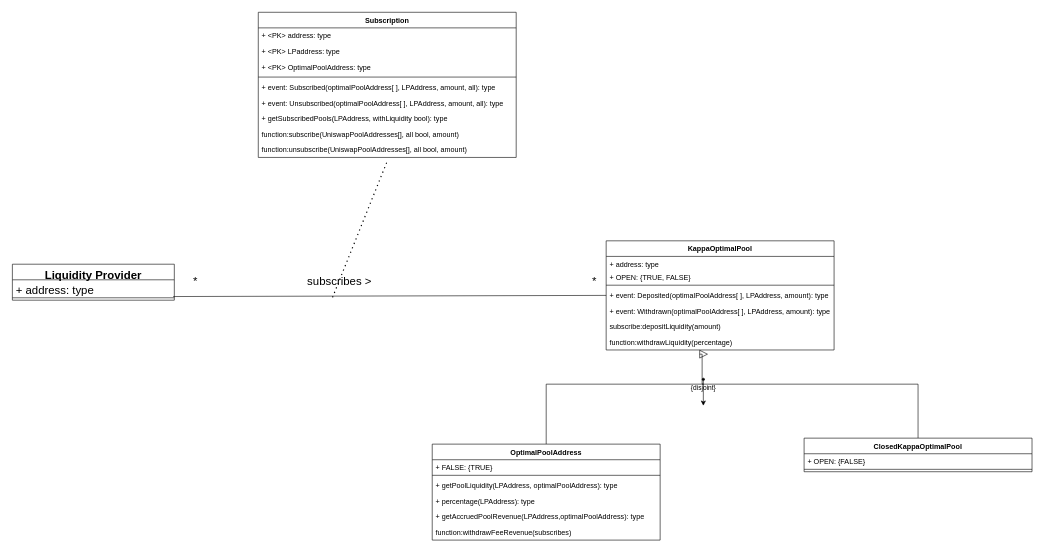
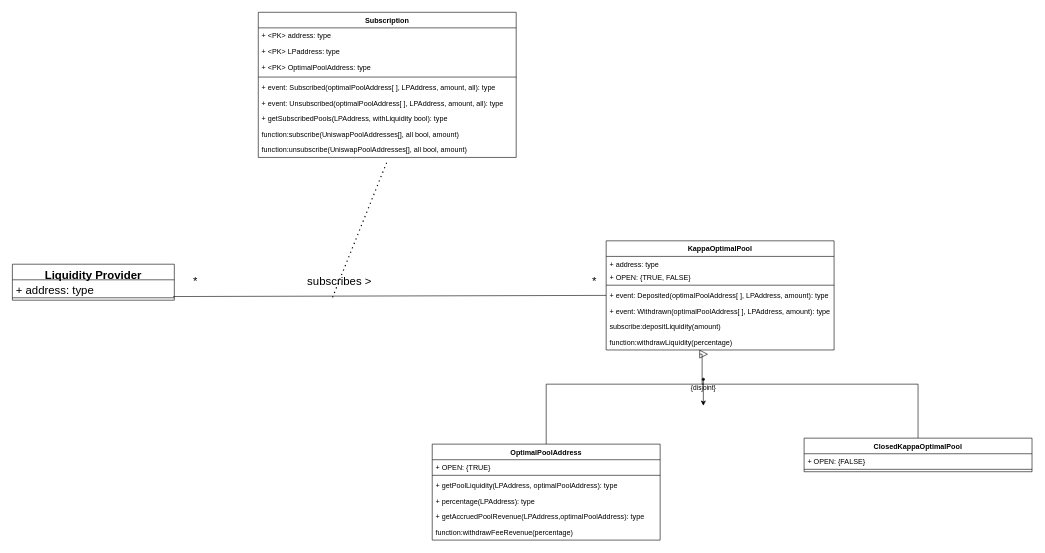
(463, 468) -> (461, 468)
(510, 533) -> (511, 533)
